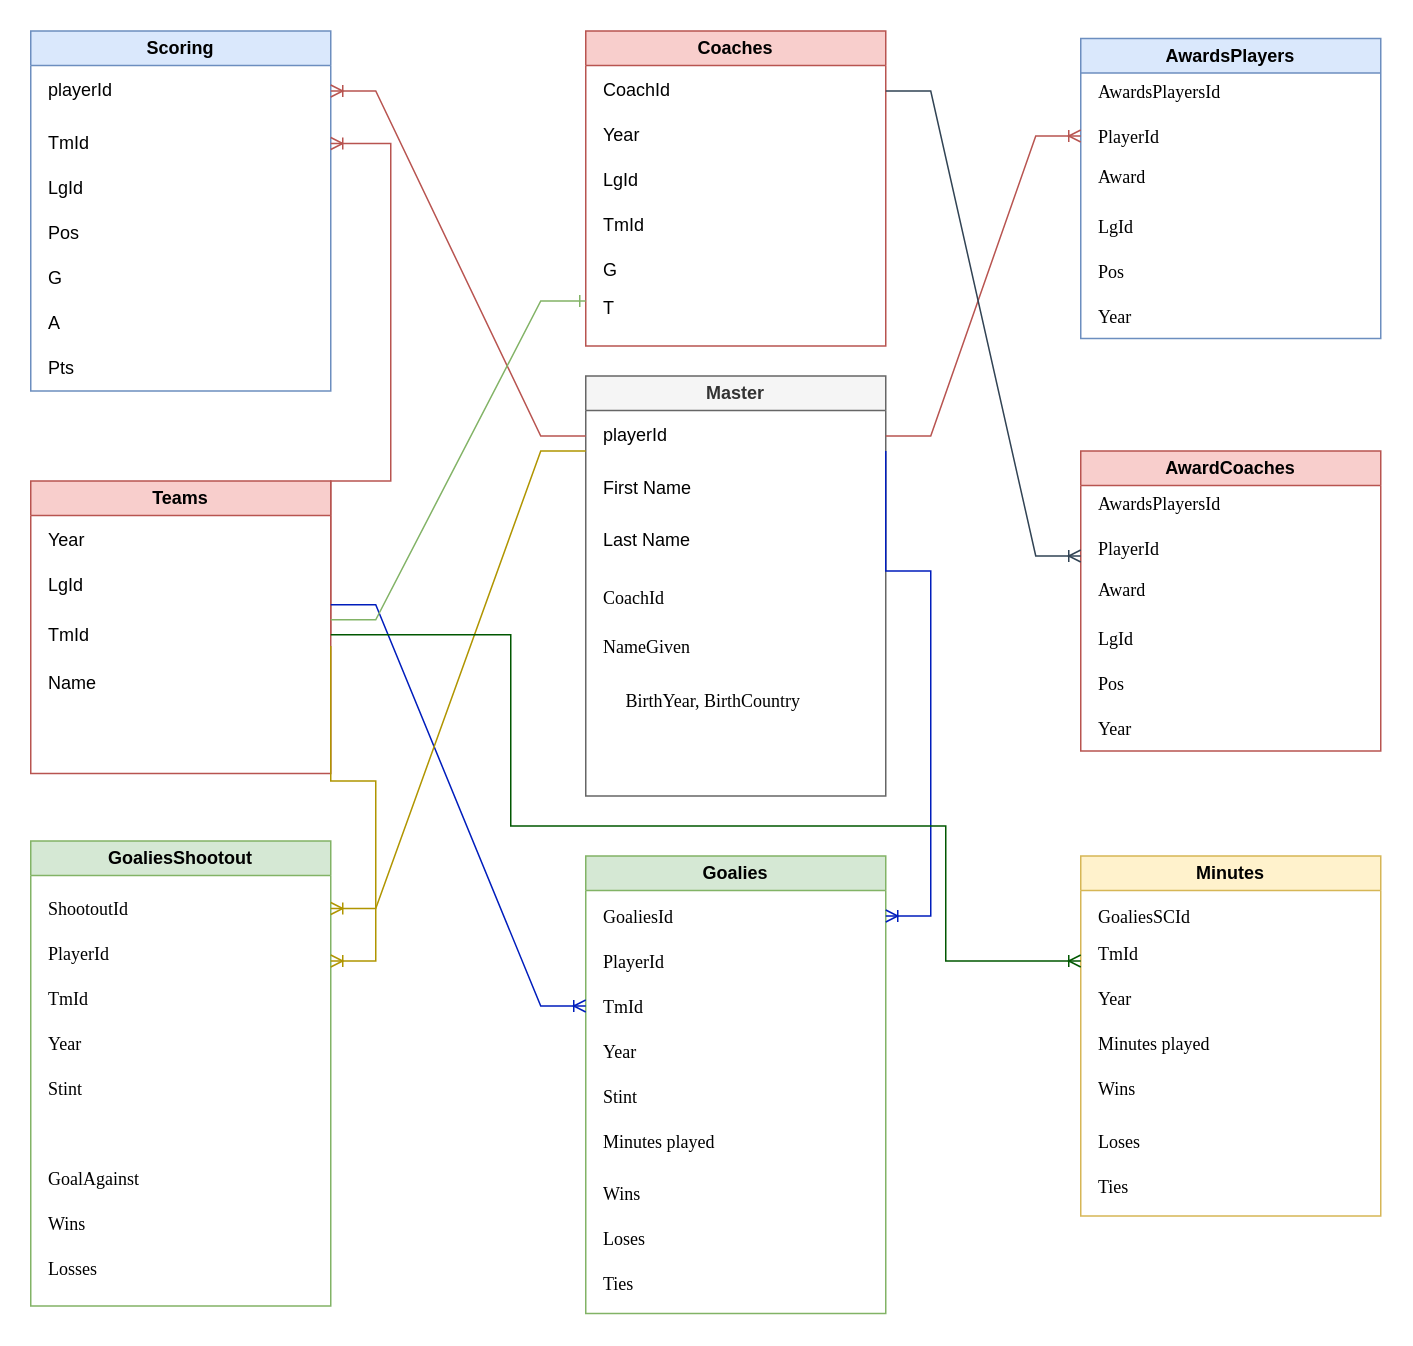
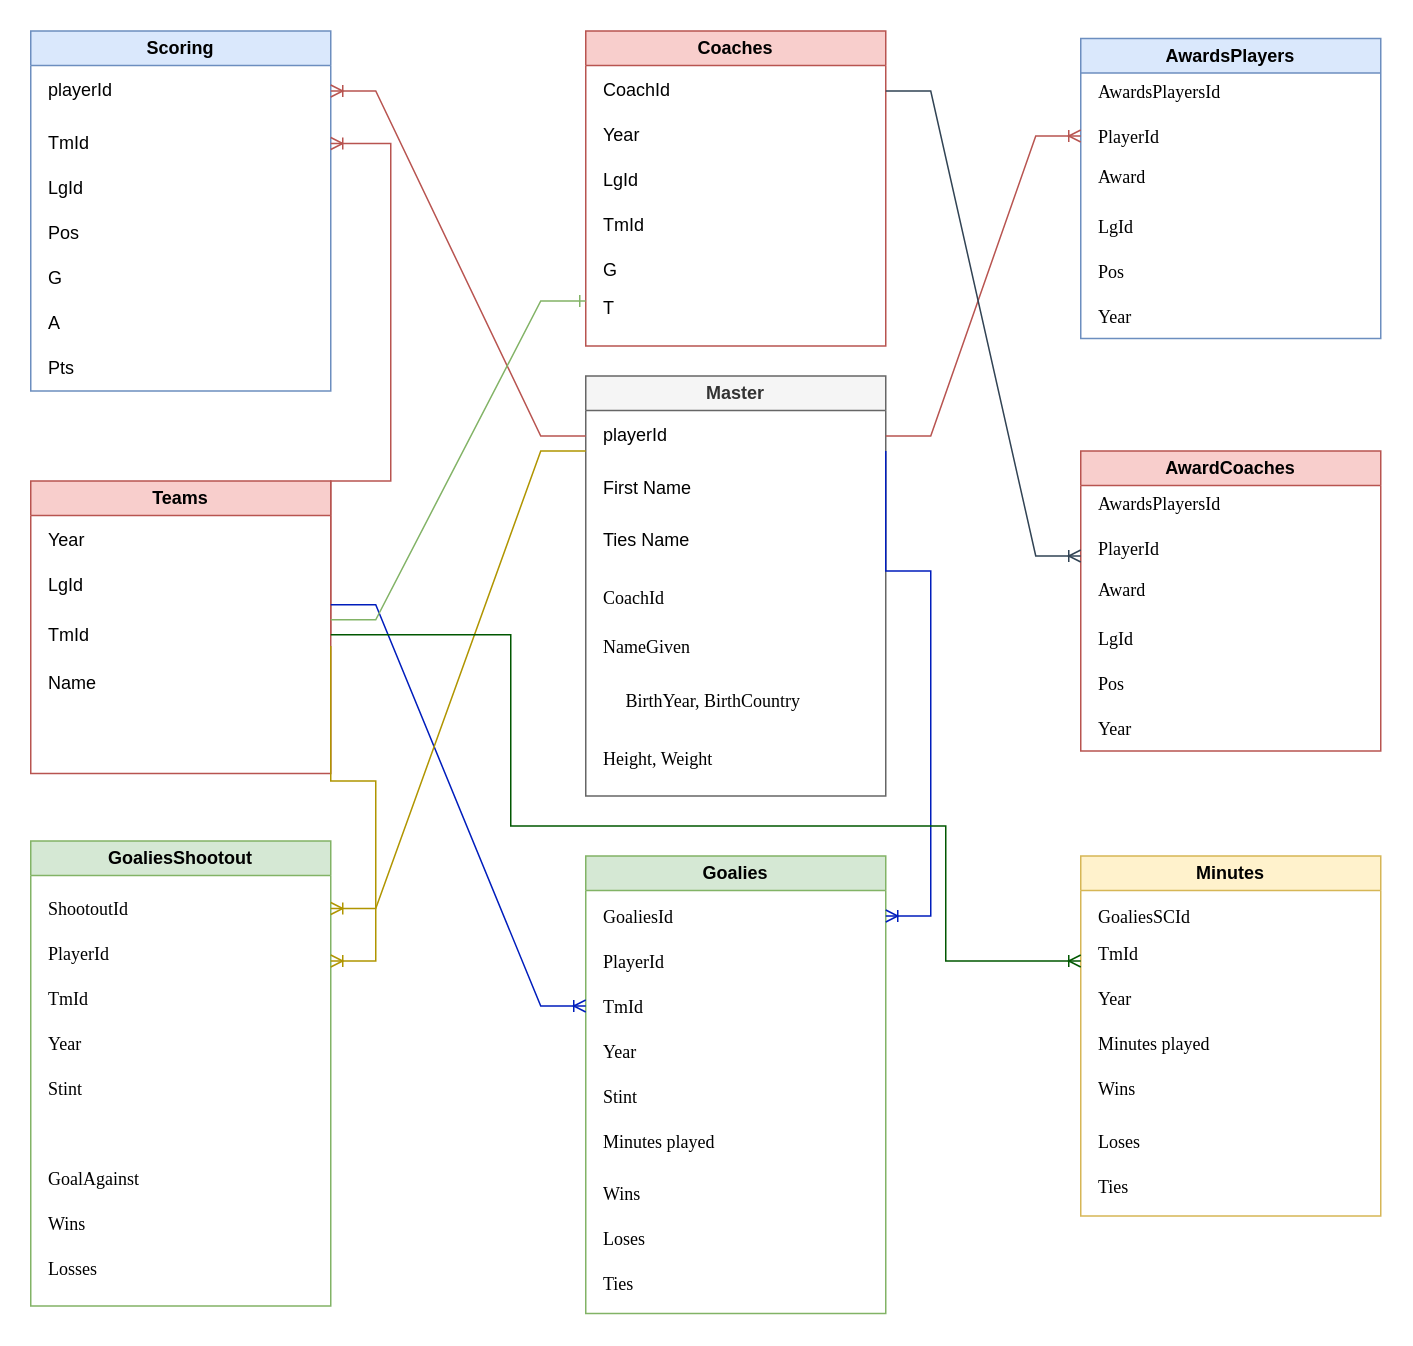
(647, 541) -> (644, 541)
none -> (698, 758)
